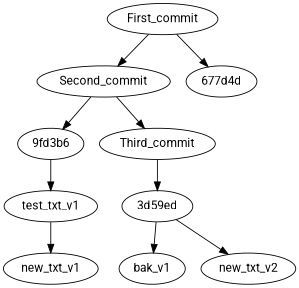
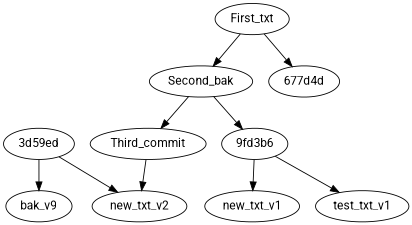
(163, 19) -> (252, 19)
(104, 81) -> (201, 81)
(157, 171) -> (144, 171)
(51, 233) -> (254, 171)
(152, 269) -> (39, 206)
